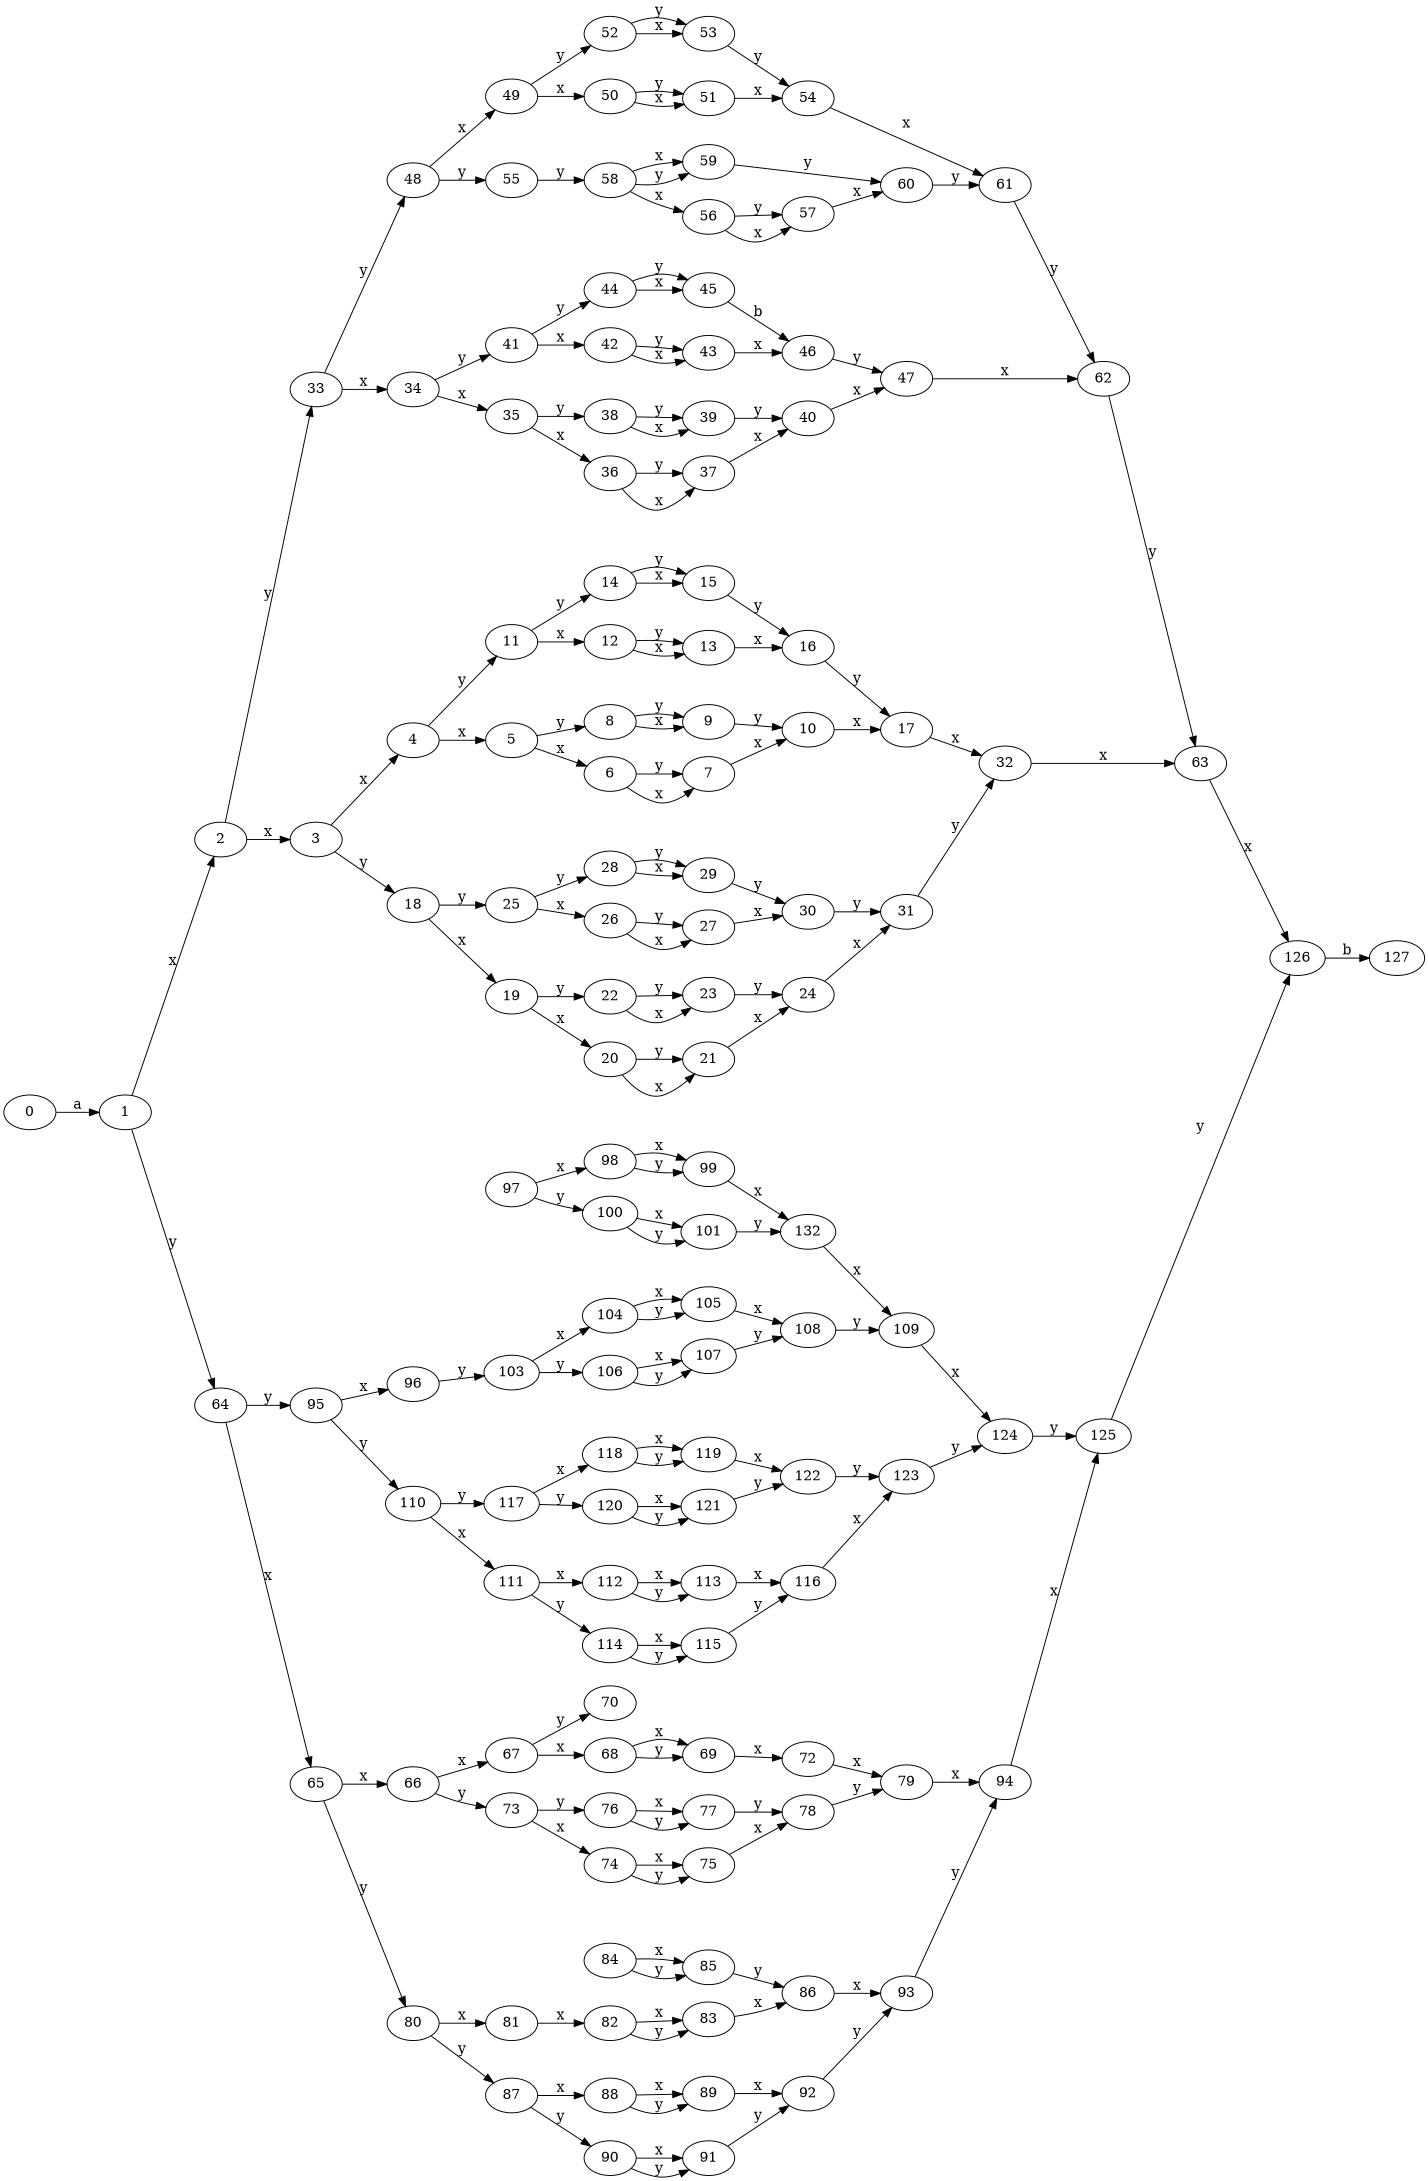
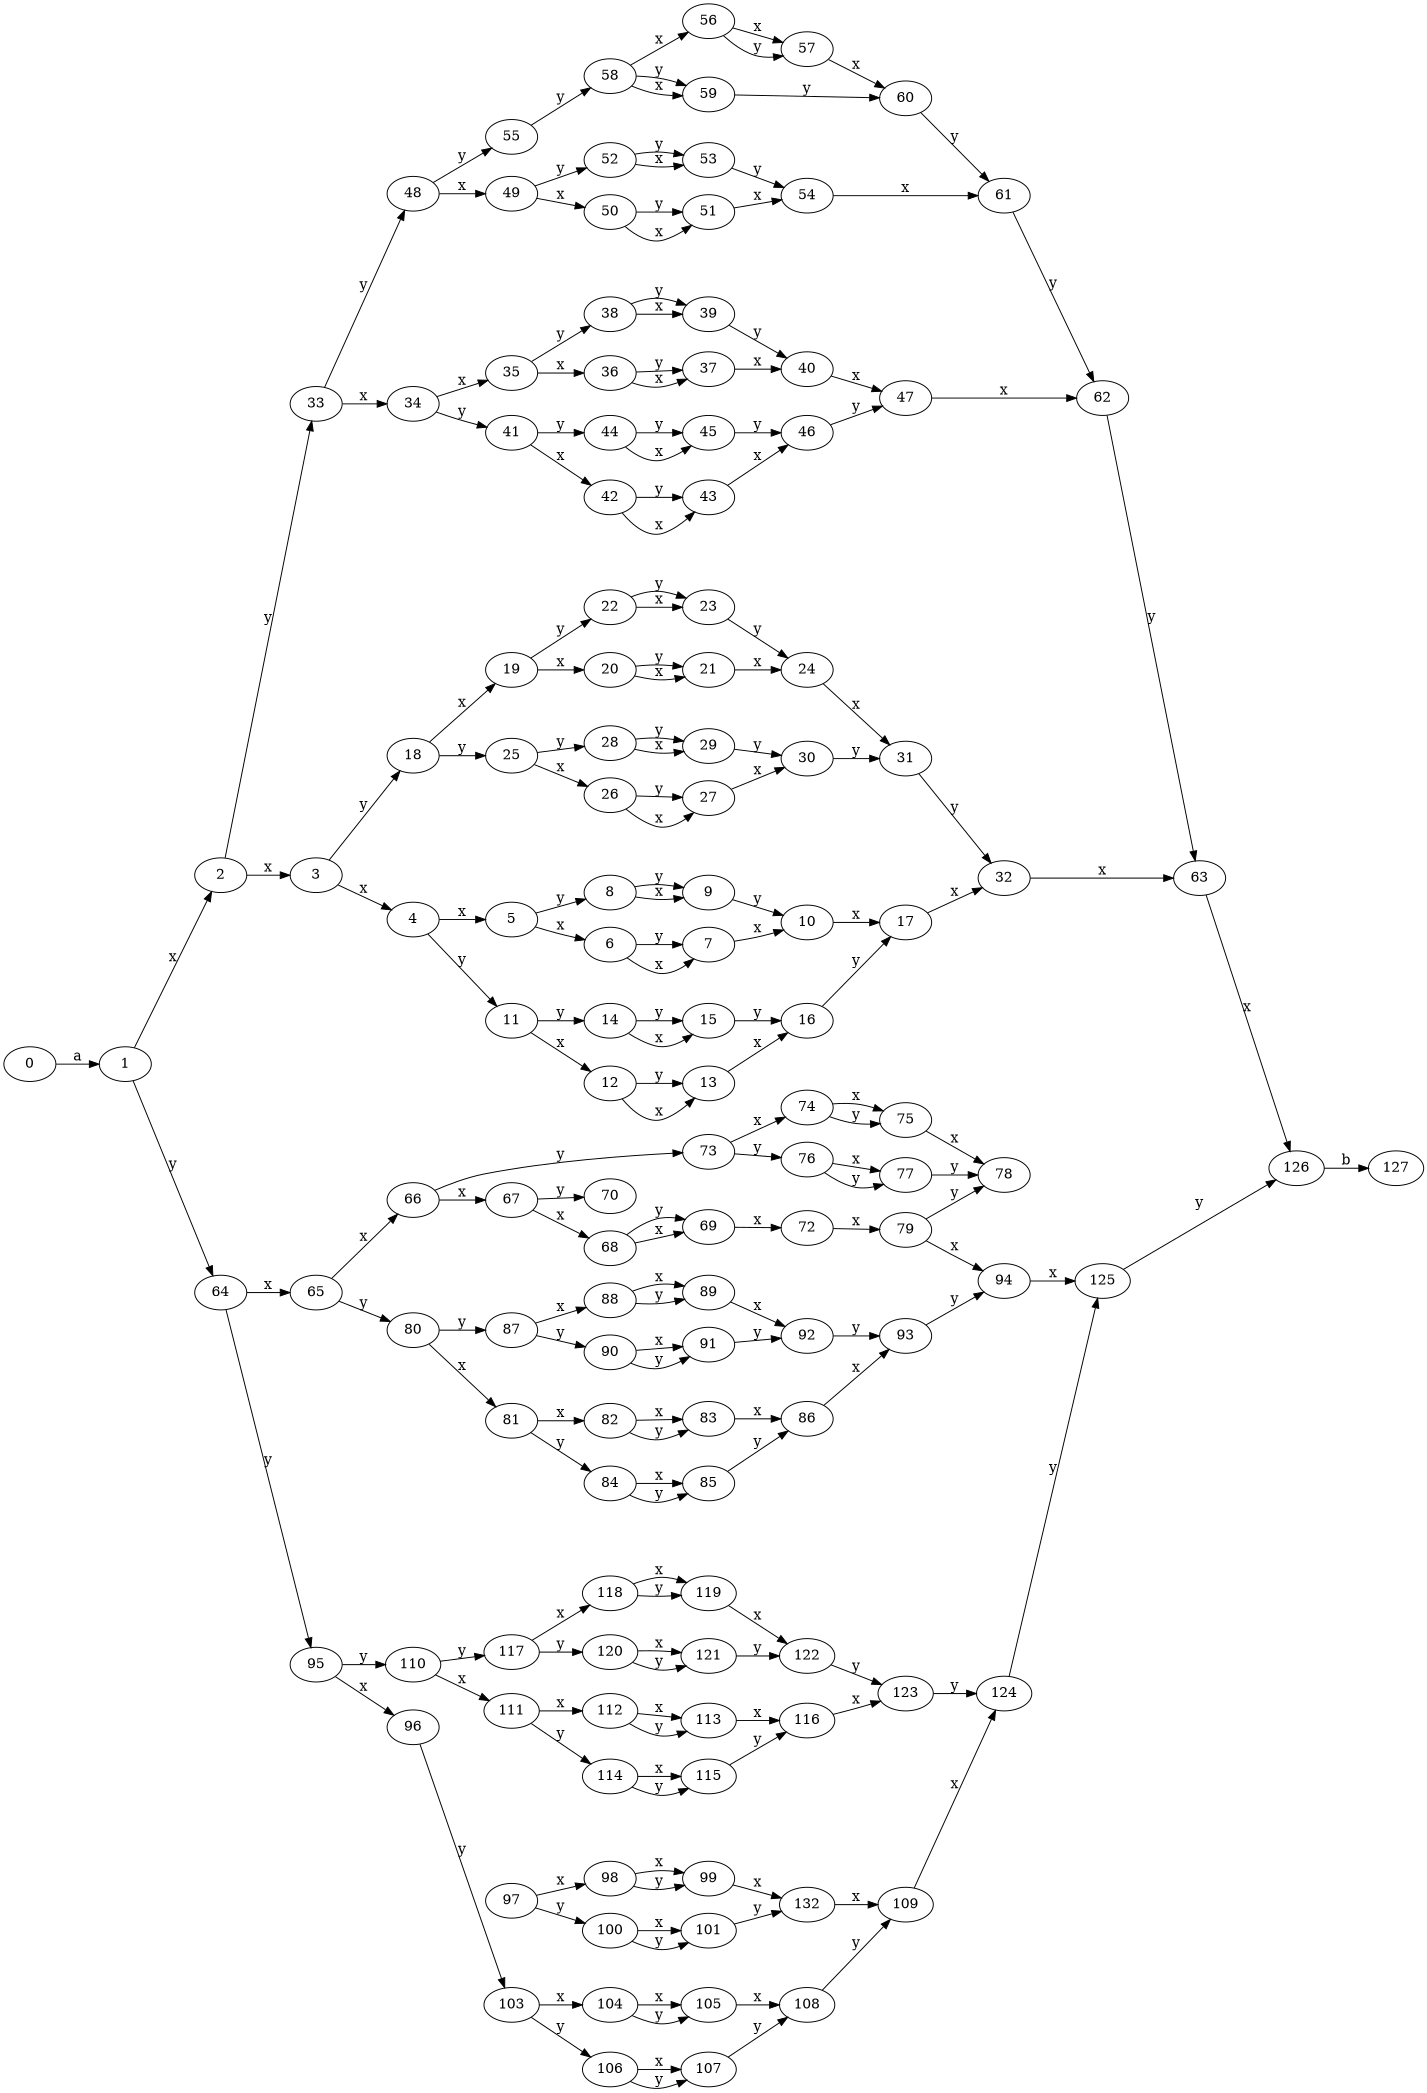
(758, 313) -> (758, 426)
none -> (557, 1449)
(853, 1799) -> (951, 1205)
